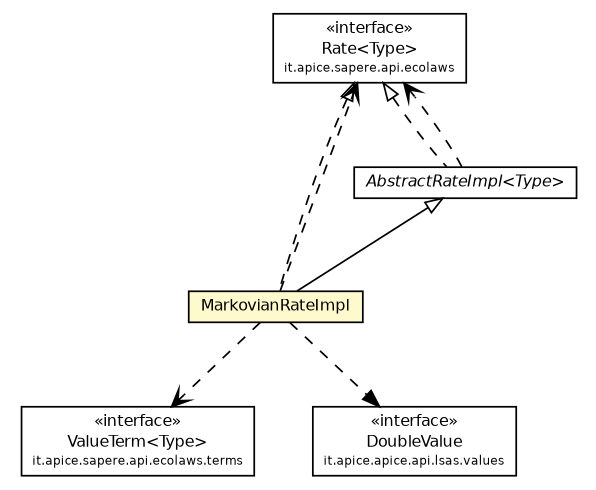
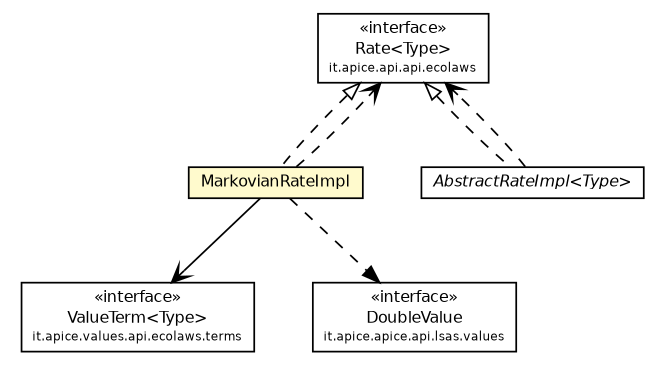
(370, 68) -> (403, 68)
(363, 249) -> none
(222, 359) -> (222, 235)
(138, 461) -> (138, 337)
